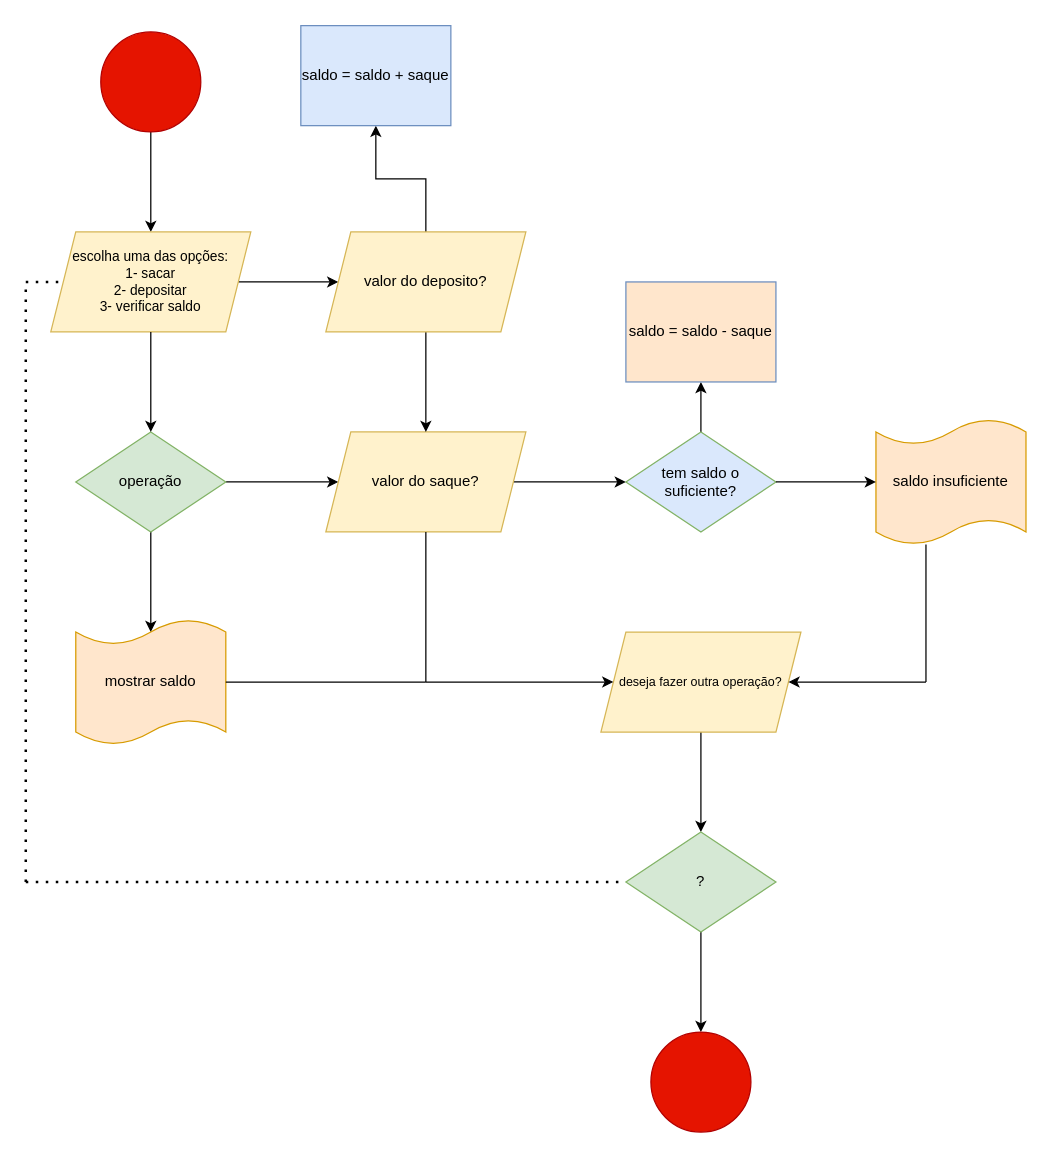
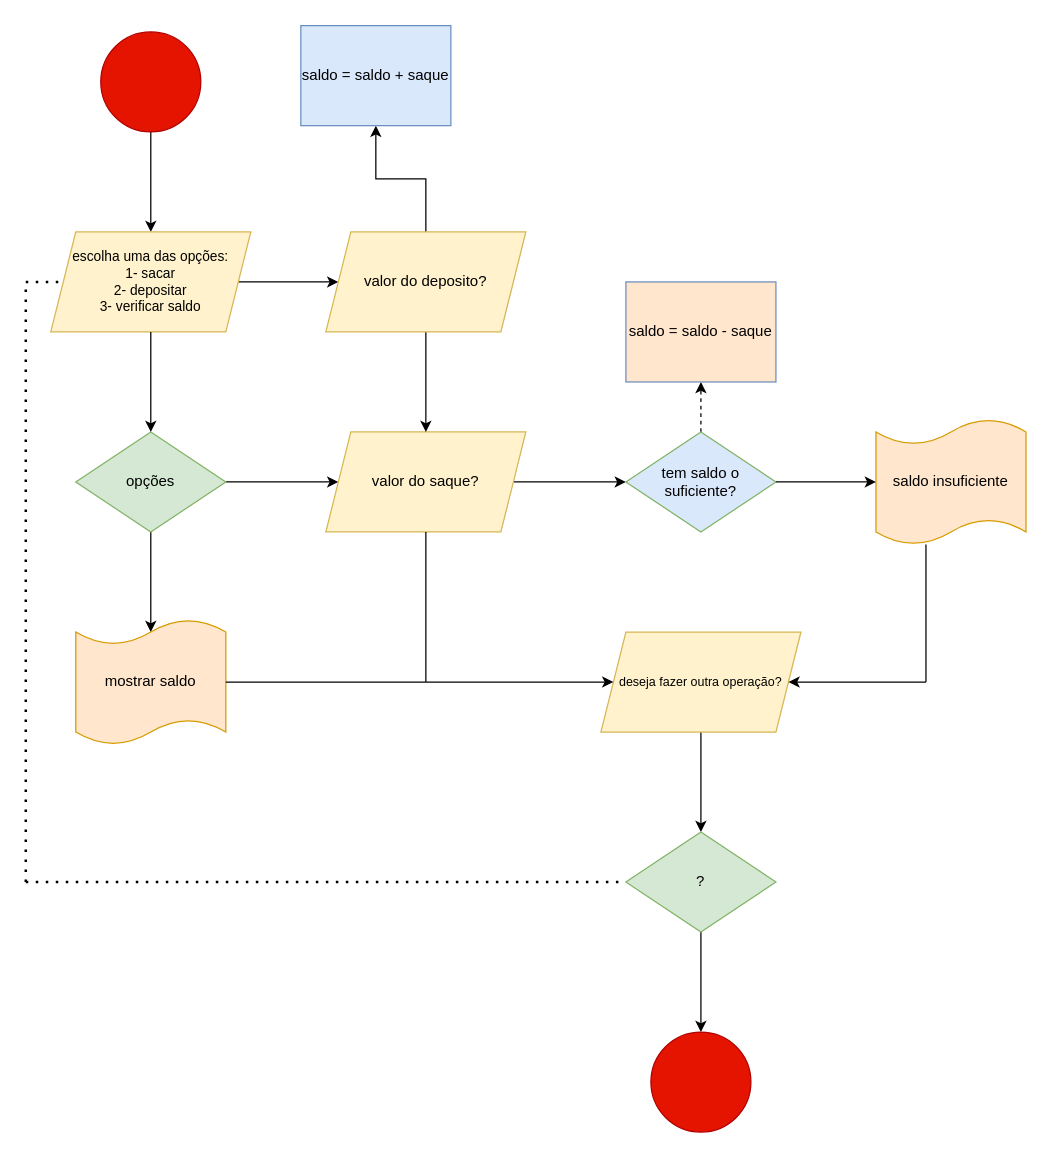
(701, 411) -> (701, 411)
(151, 482) -> (151, 482)
